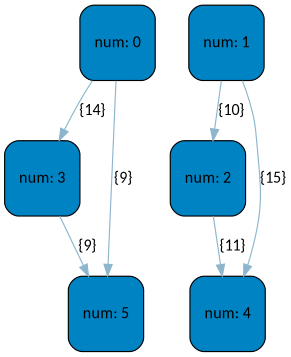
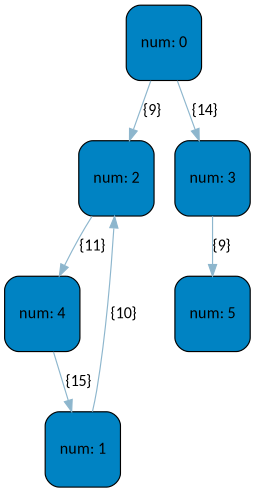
(112, 173) -> (142, 105)
(259, 173) -> (61, 376)
